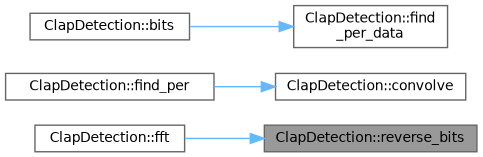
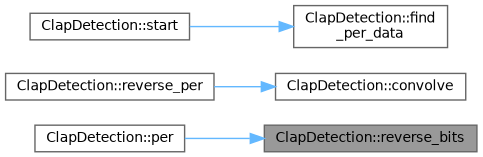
(110, 27) -> (110, 27)
(110, 87) -> (110, 87)
(110, 138) -> (110, 138)
